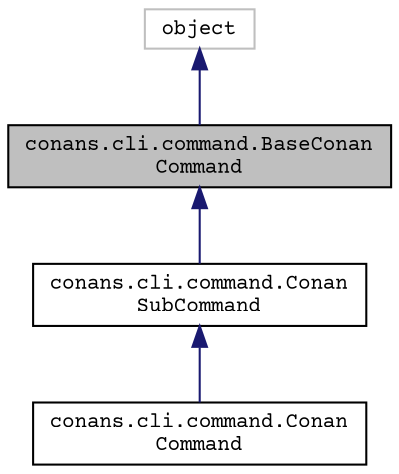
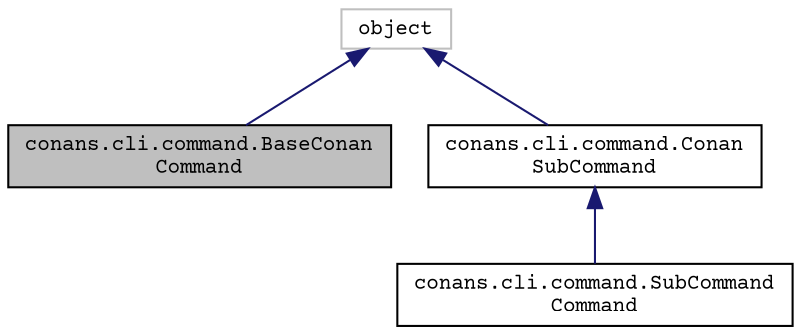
(200, 236) -> (496, 93)
(200, 434) -> (595, 295)
